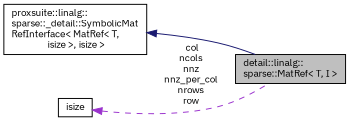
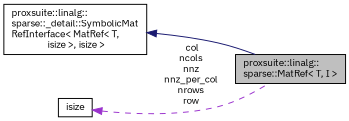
(291, 69) -> (291, 69)
